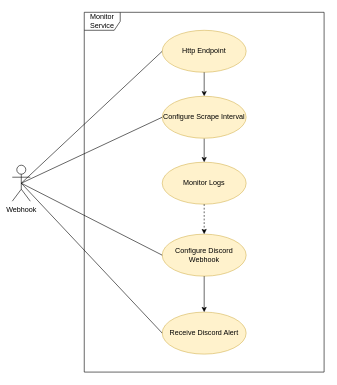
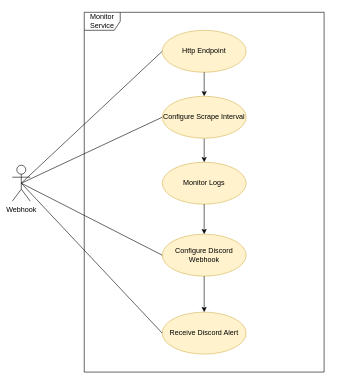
(204, 217) -> (204, 217)
